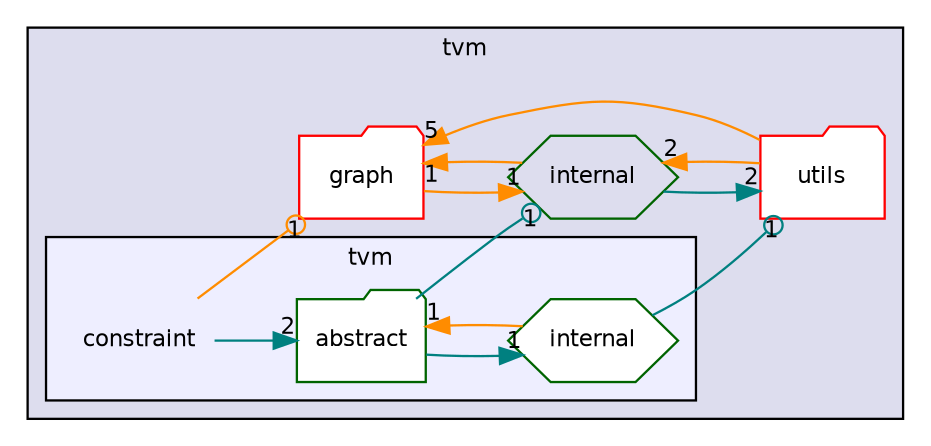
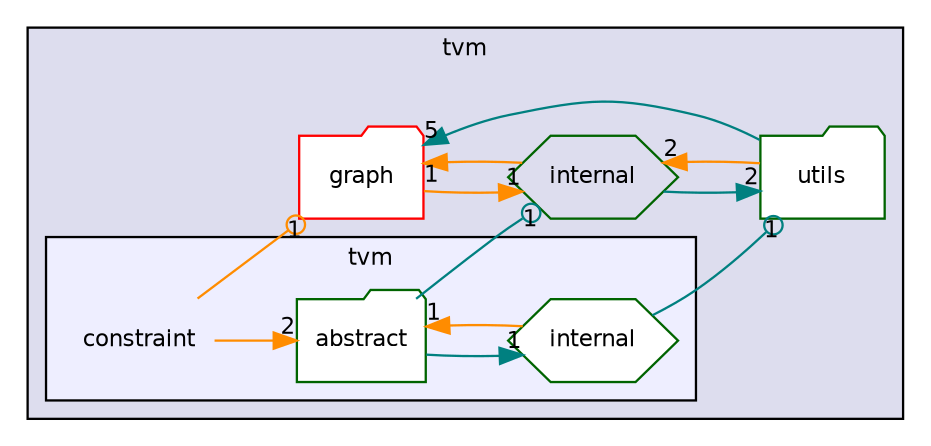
(603, 102) -> (603, 102)
(823, 177) -> (823, 177)
(244, 341) -> (244, 341)
